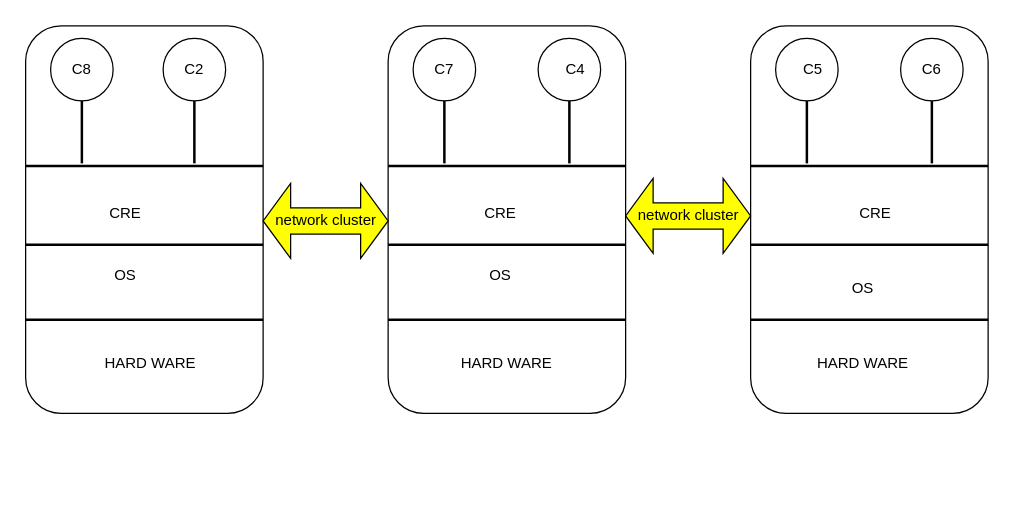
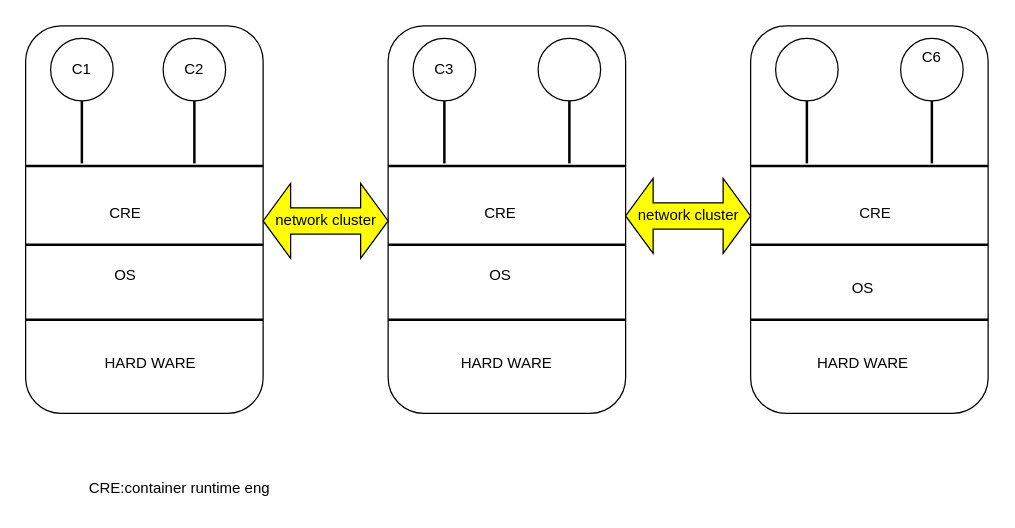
(82, 69) -> (82, 69)
(444, 69) -> (444, 69)
(576, 69) -> none
(813, 69) -> none
(932, 69) -> (932, 57)
none -> (182, 488)
